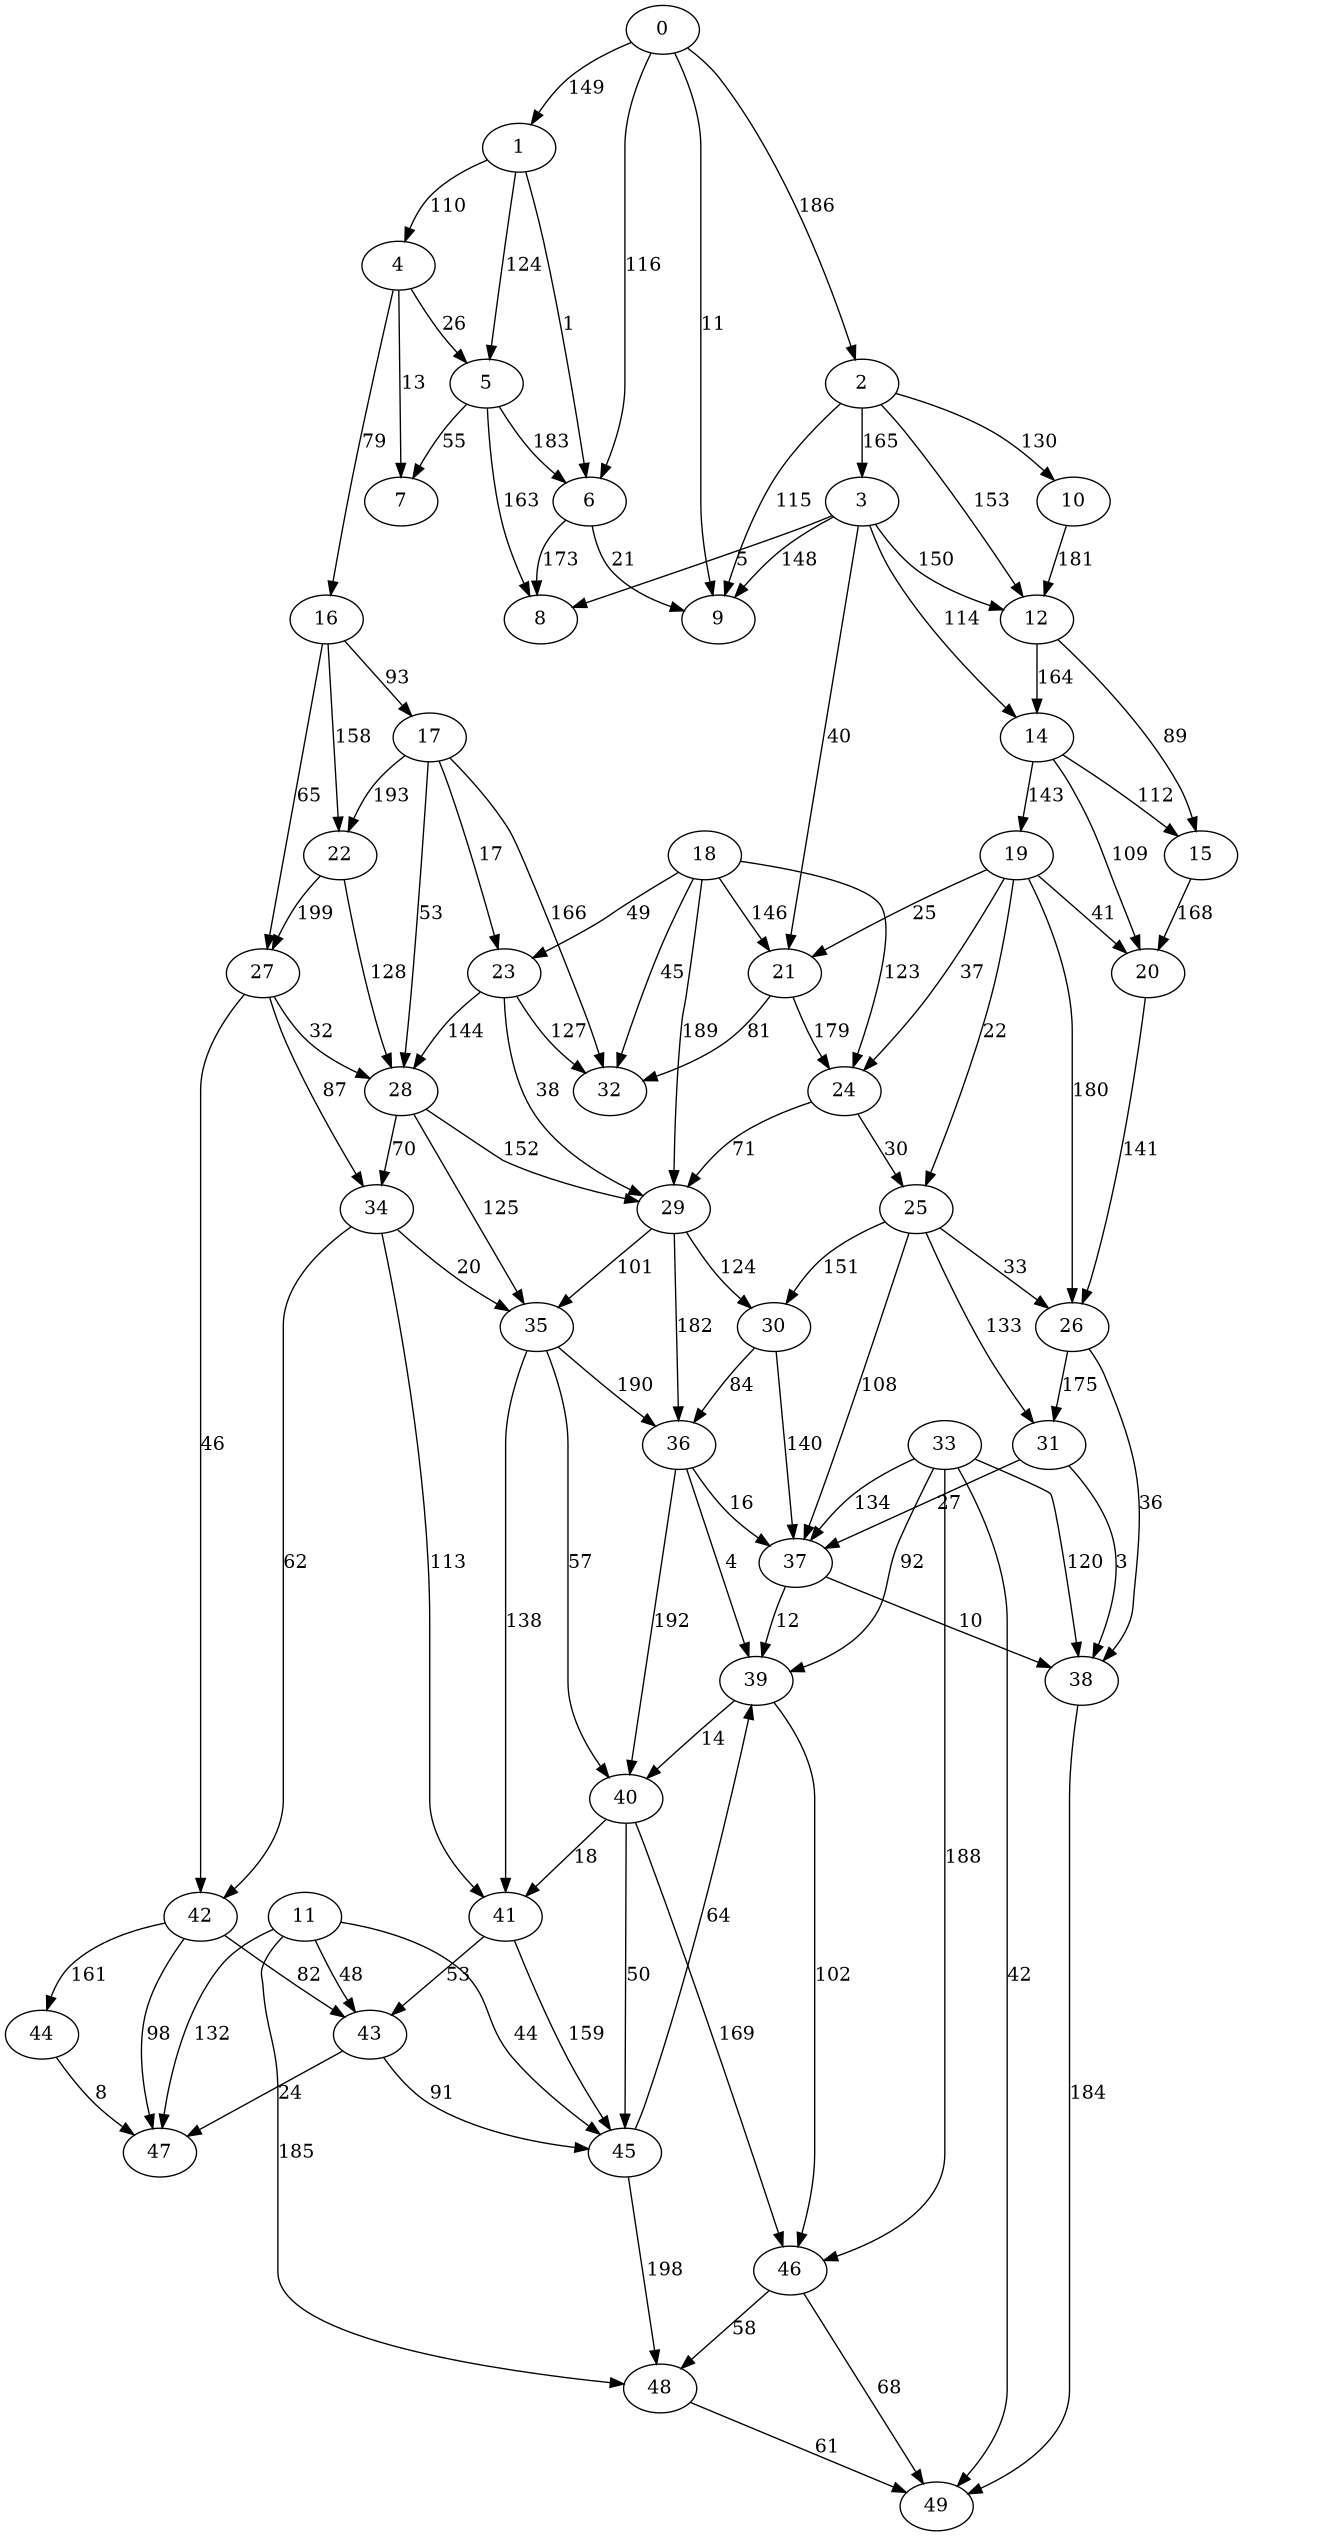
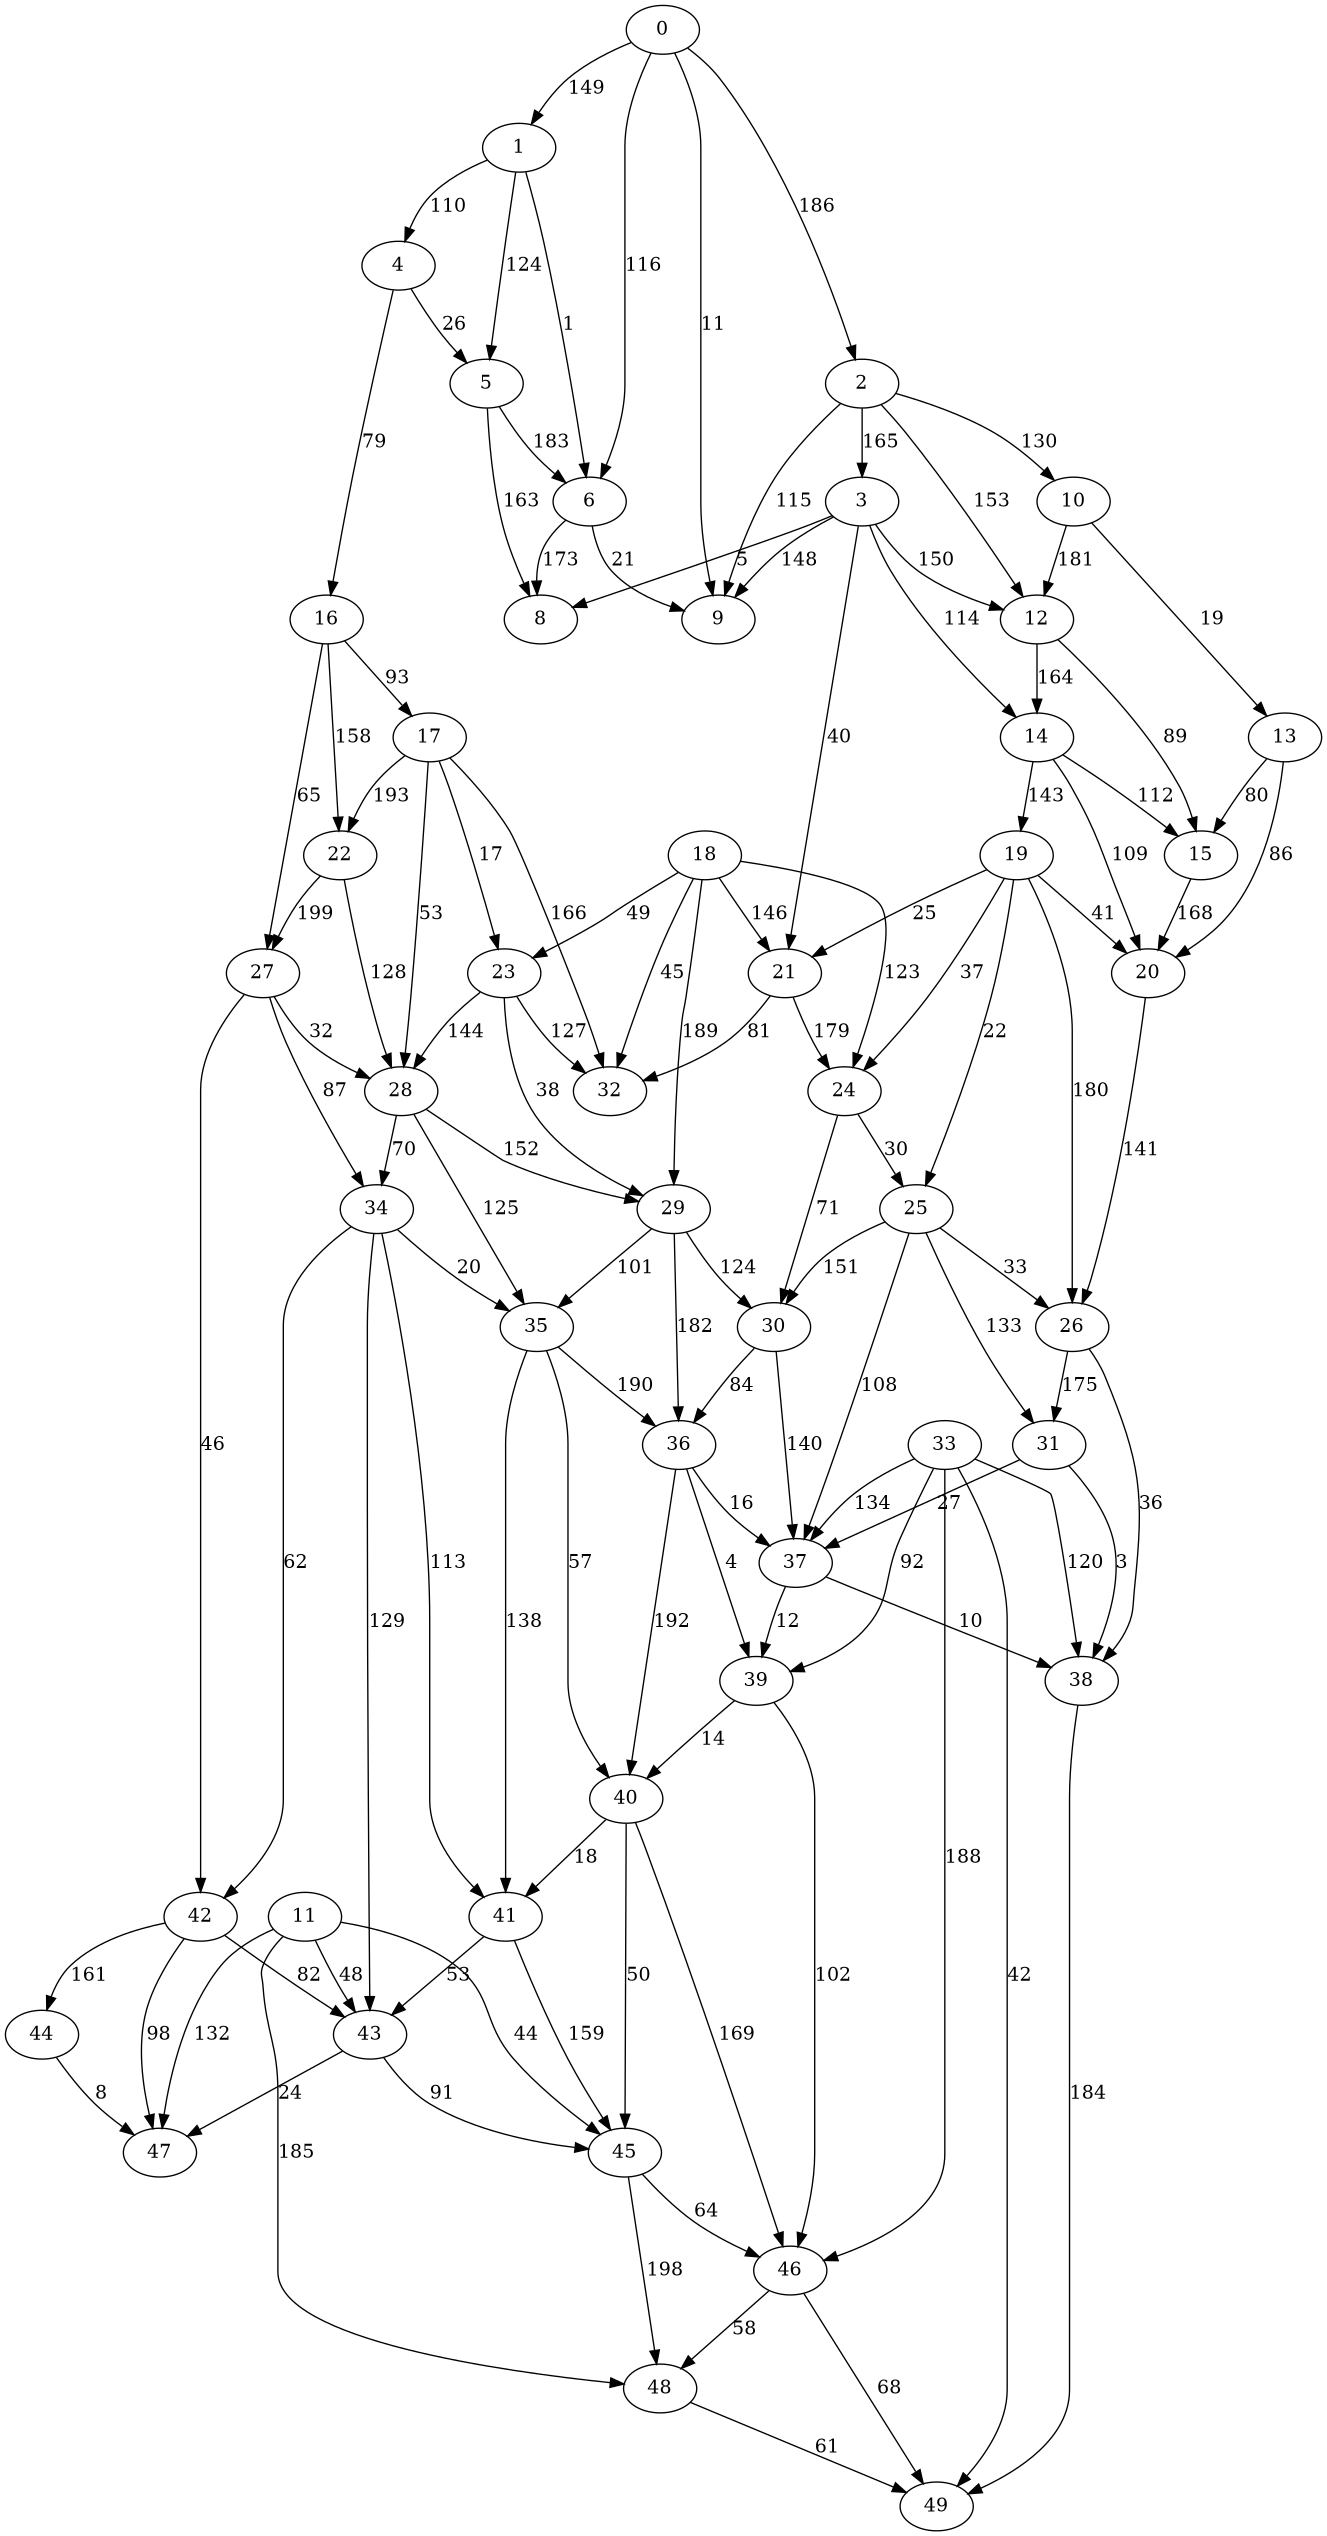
(401, 502) -> none
none -> (1285, 737)
(748, 1130) -> (811, 1202)
none -> (368, 1615)
(699, 1926) -> (690, 2219)
